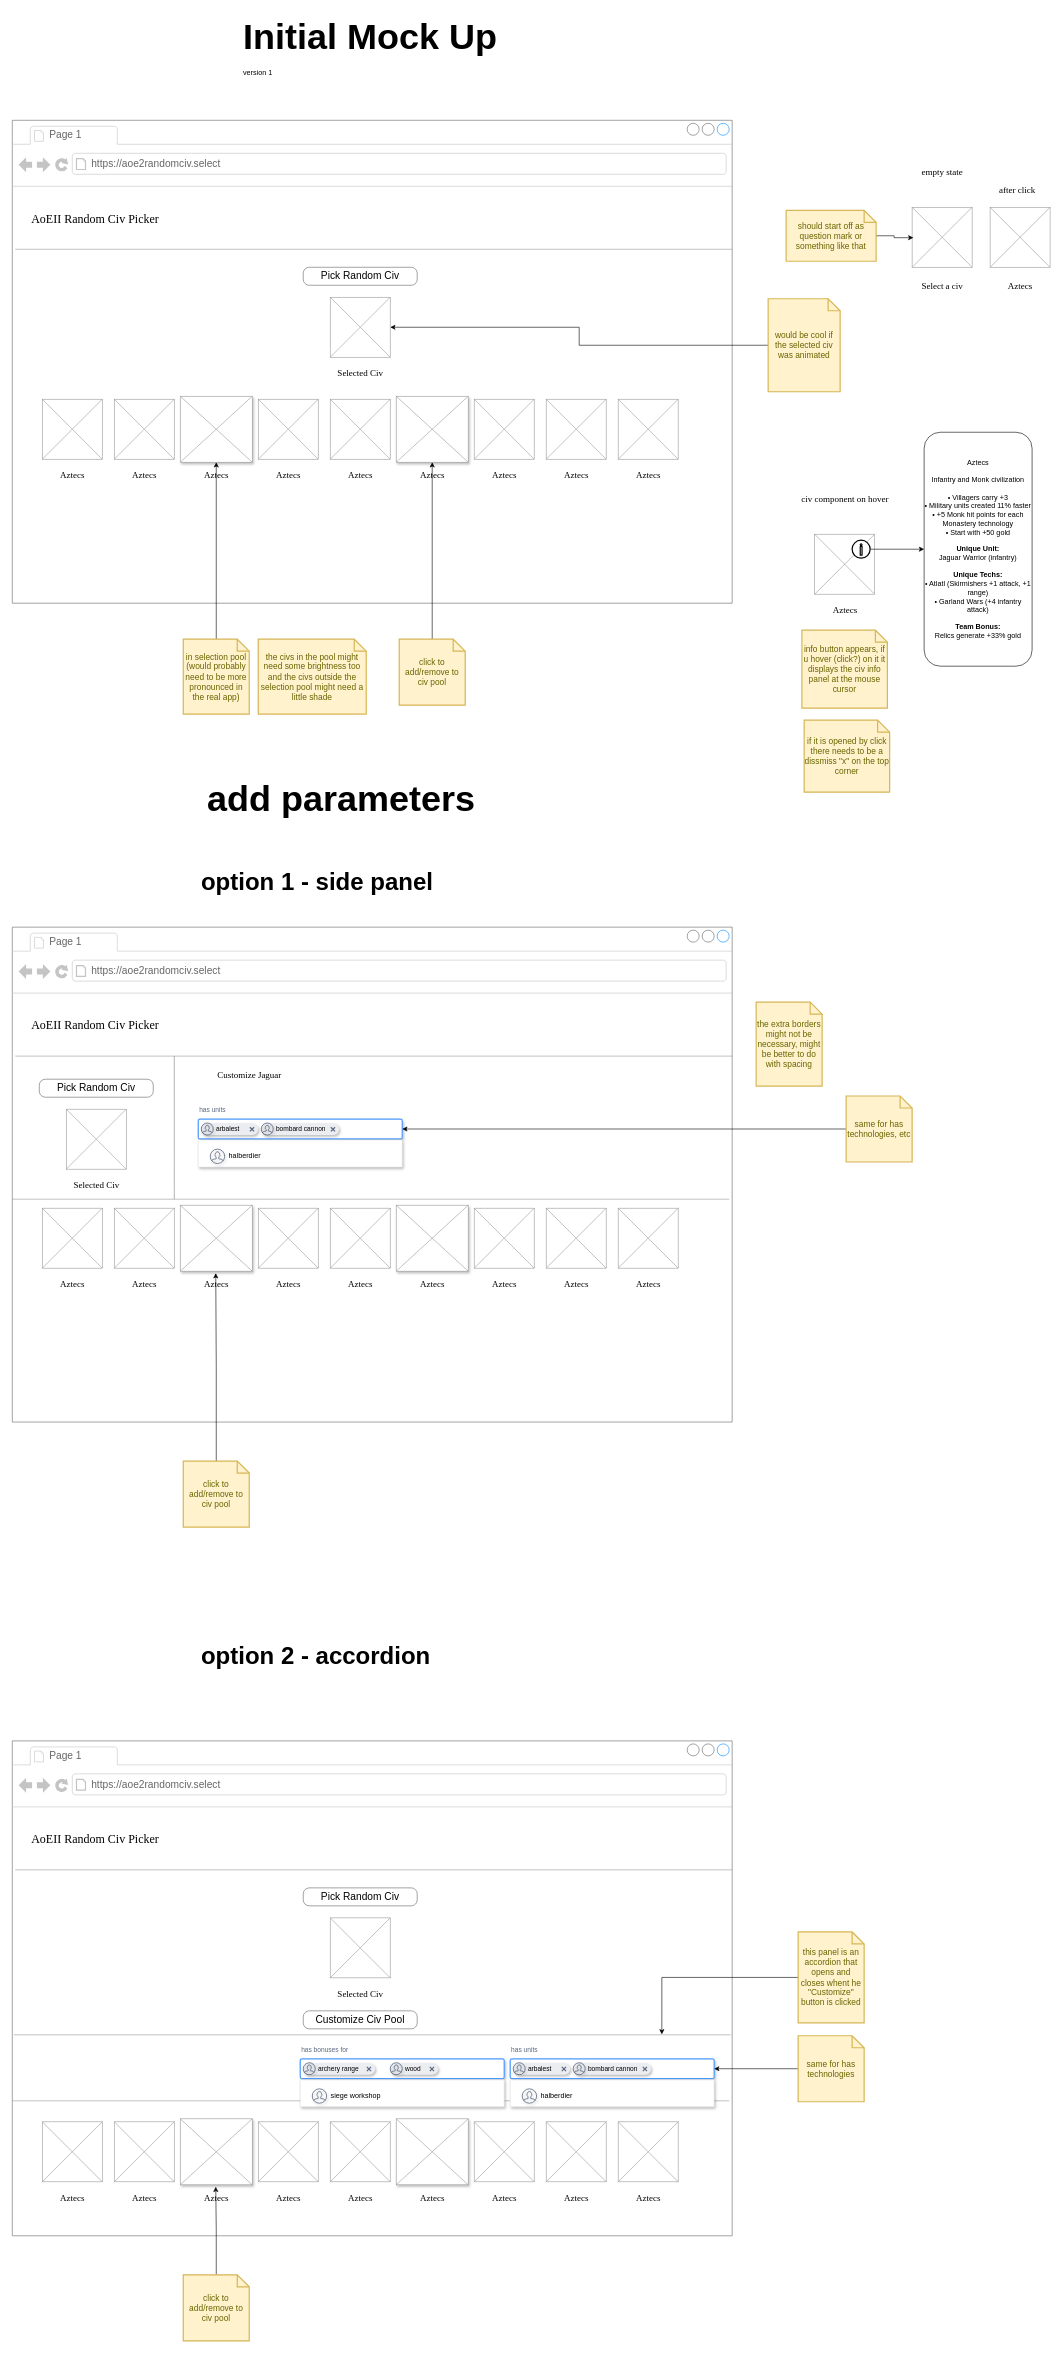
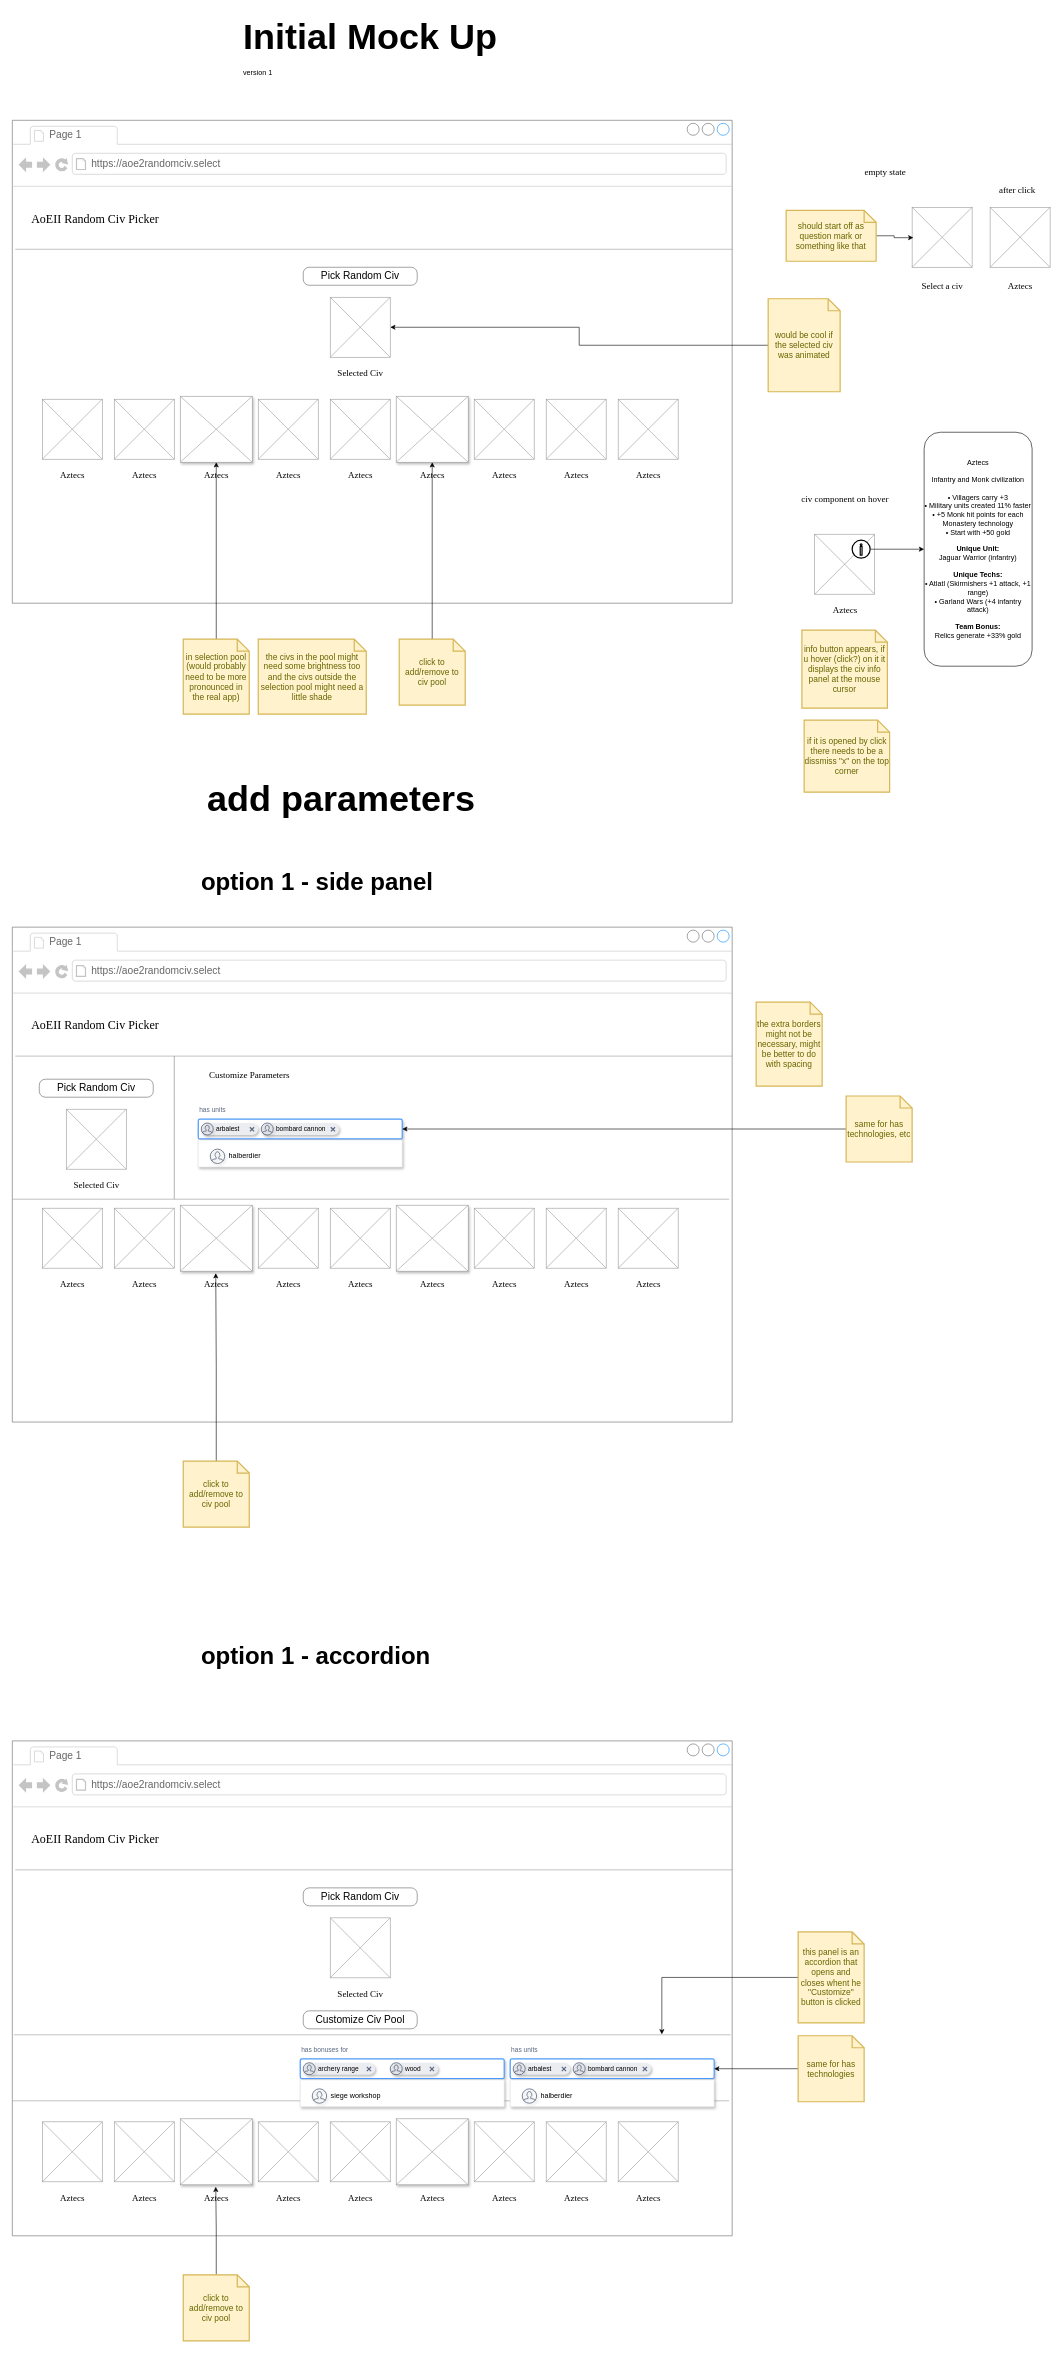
(942, 174) -> (885, 174)
(250, 1076) -> (250, 1076)
(237, 1637) -> (237, 1637)
